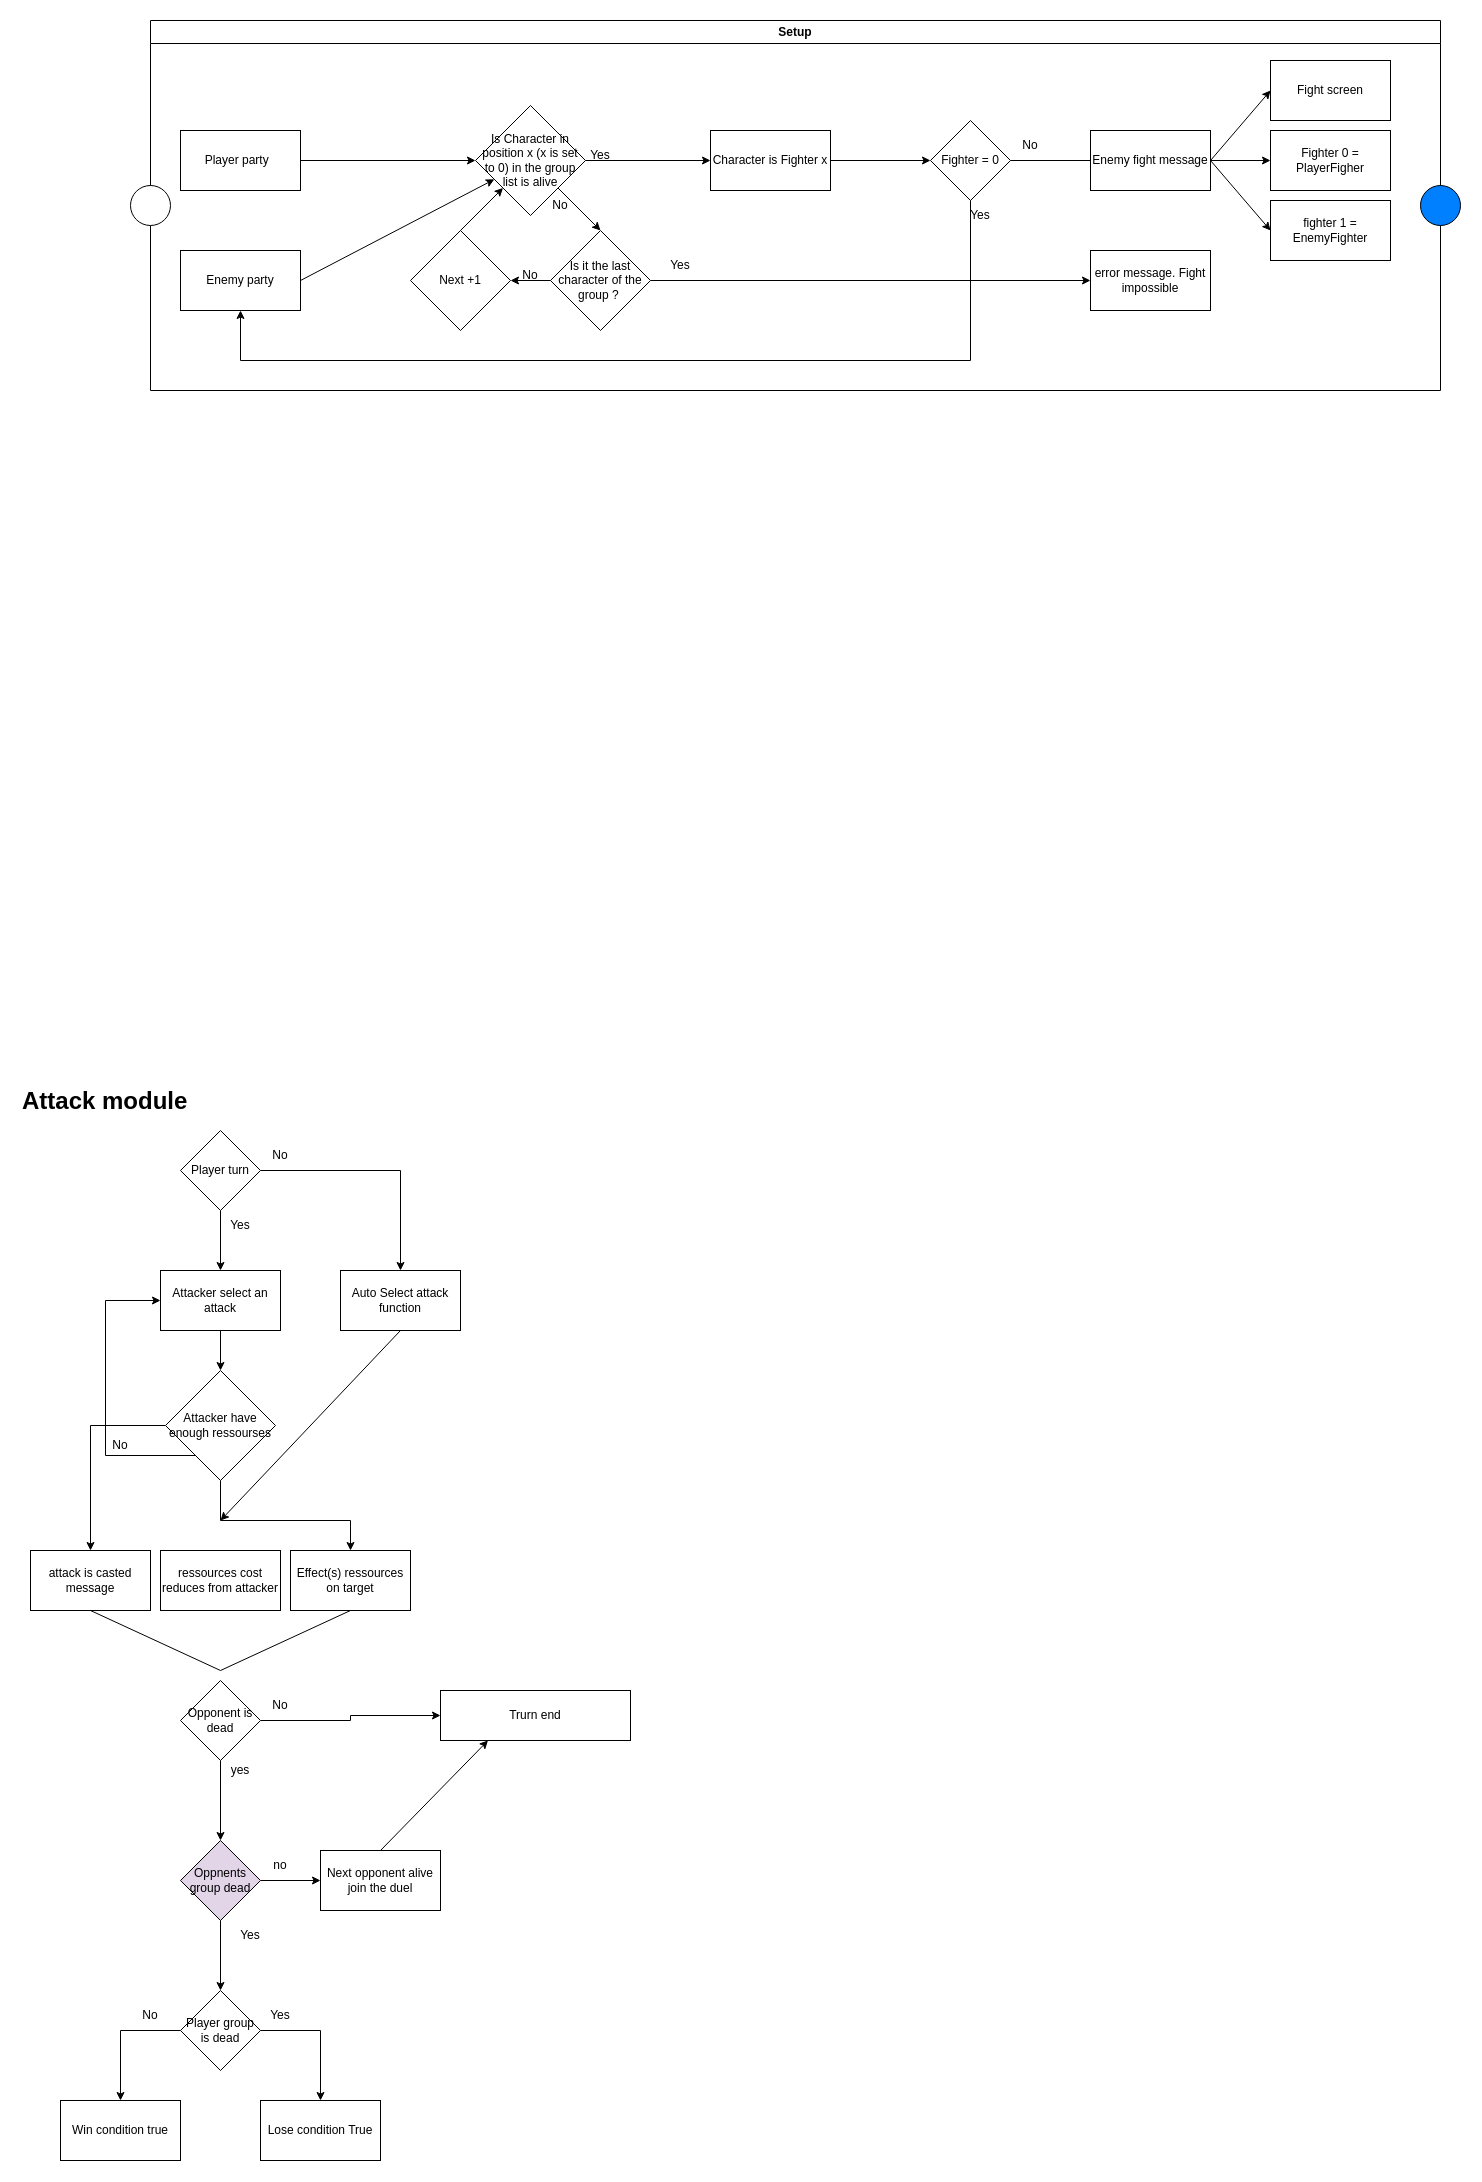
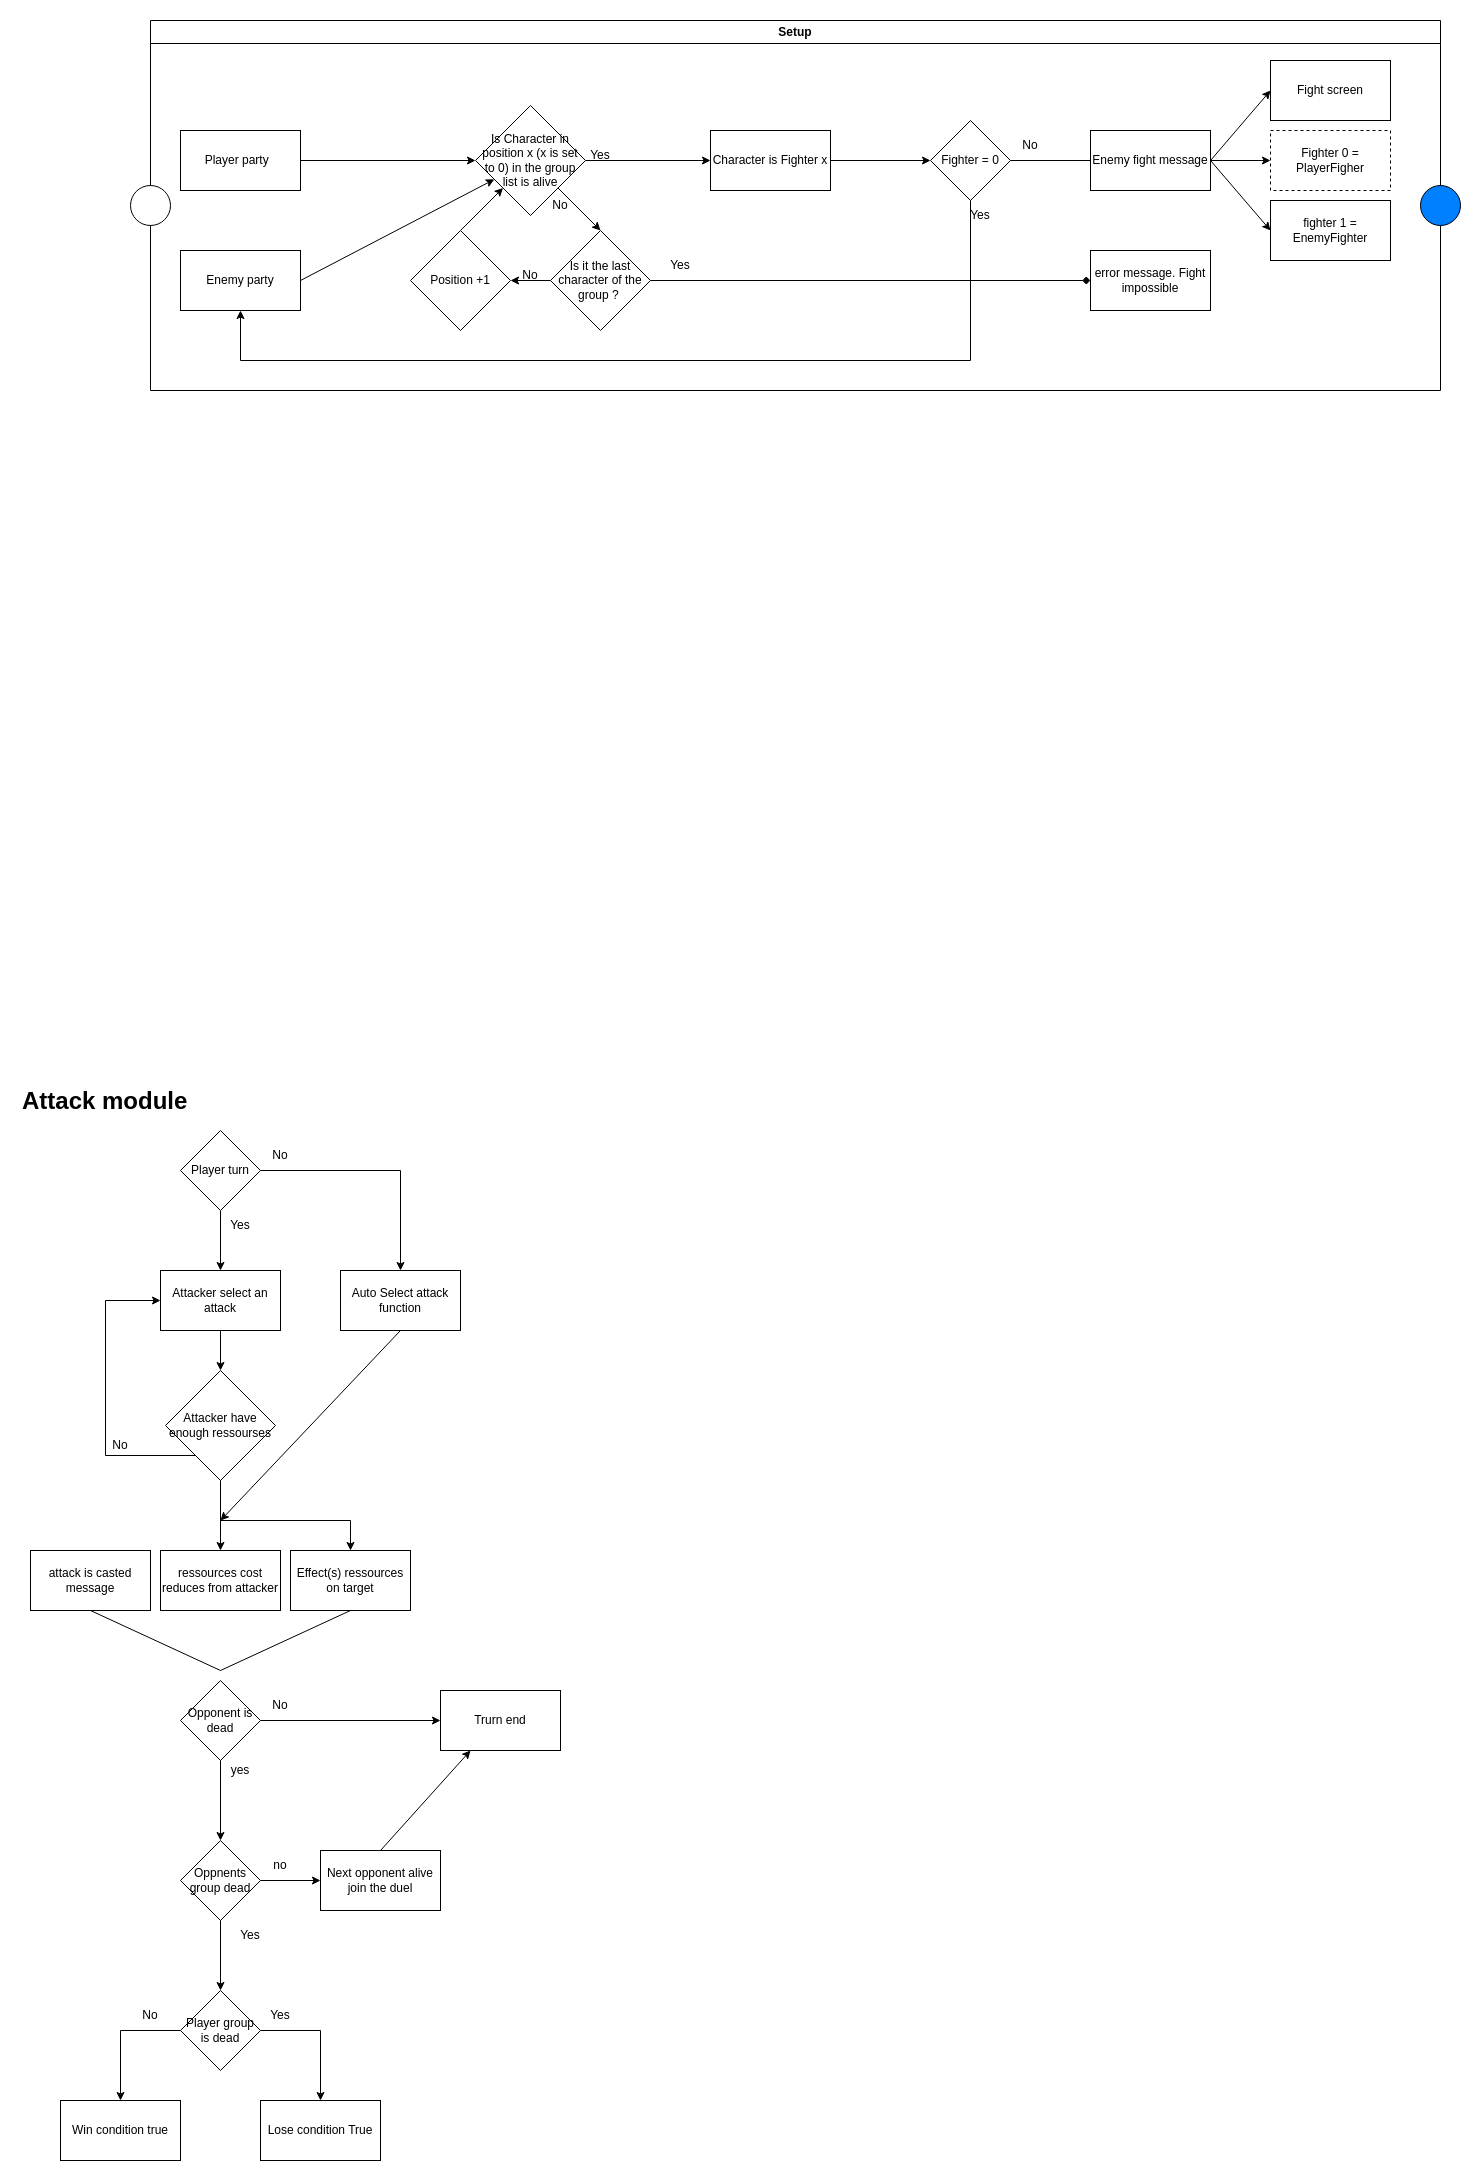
(1331, 161) -> (1331, 161)
(461, 281) -> (461, 281)
(1082, 281) -> (1082, 281)
(91, 1447) -> (221, 1533)
(536, 1716) -> (501, 1721)
(221, 1881) -> (221, 1881)
